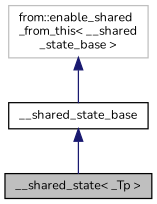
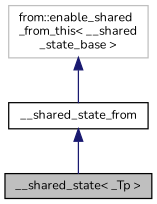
(78, 116) -> (78, 116)
